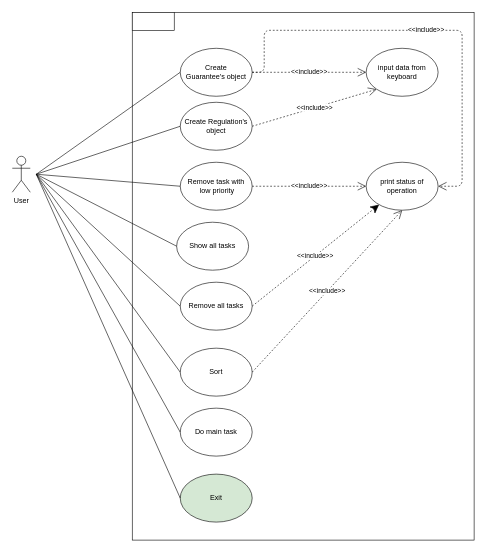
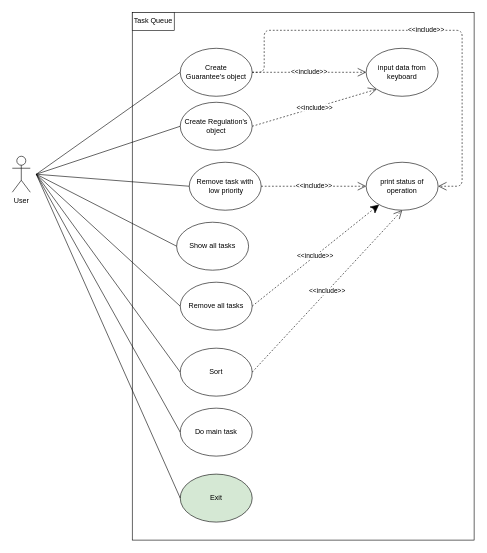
none -> (153, 21)
(216, 186) -> (225, 186)
